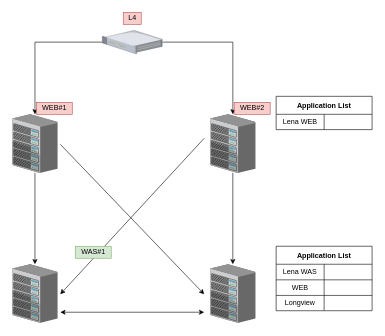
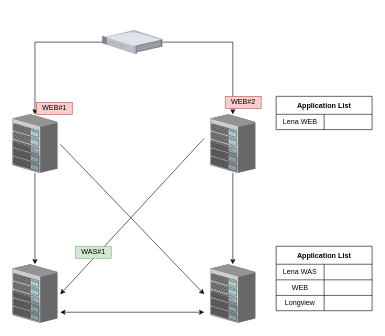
(132, 18) -> none
(252, 108) -> (243, 102)
